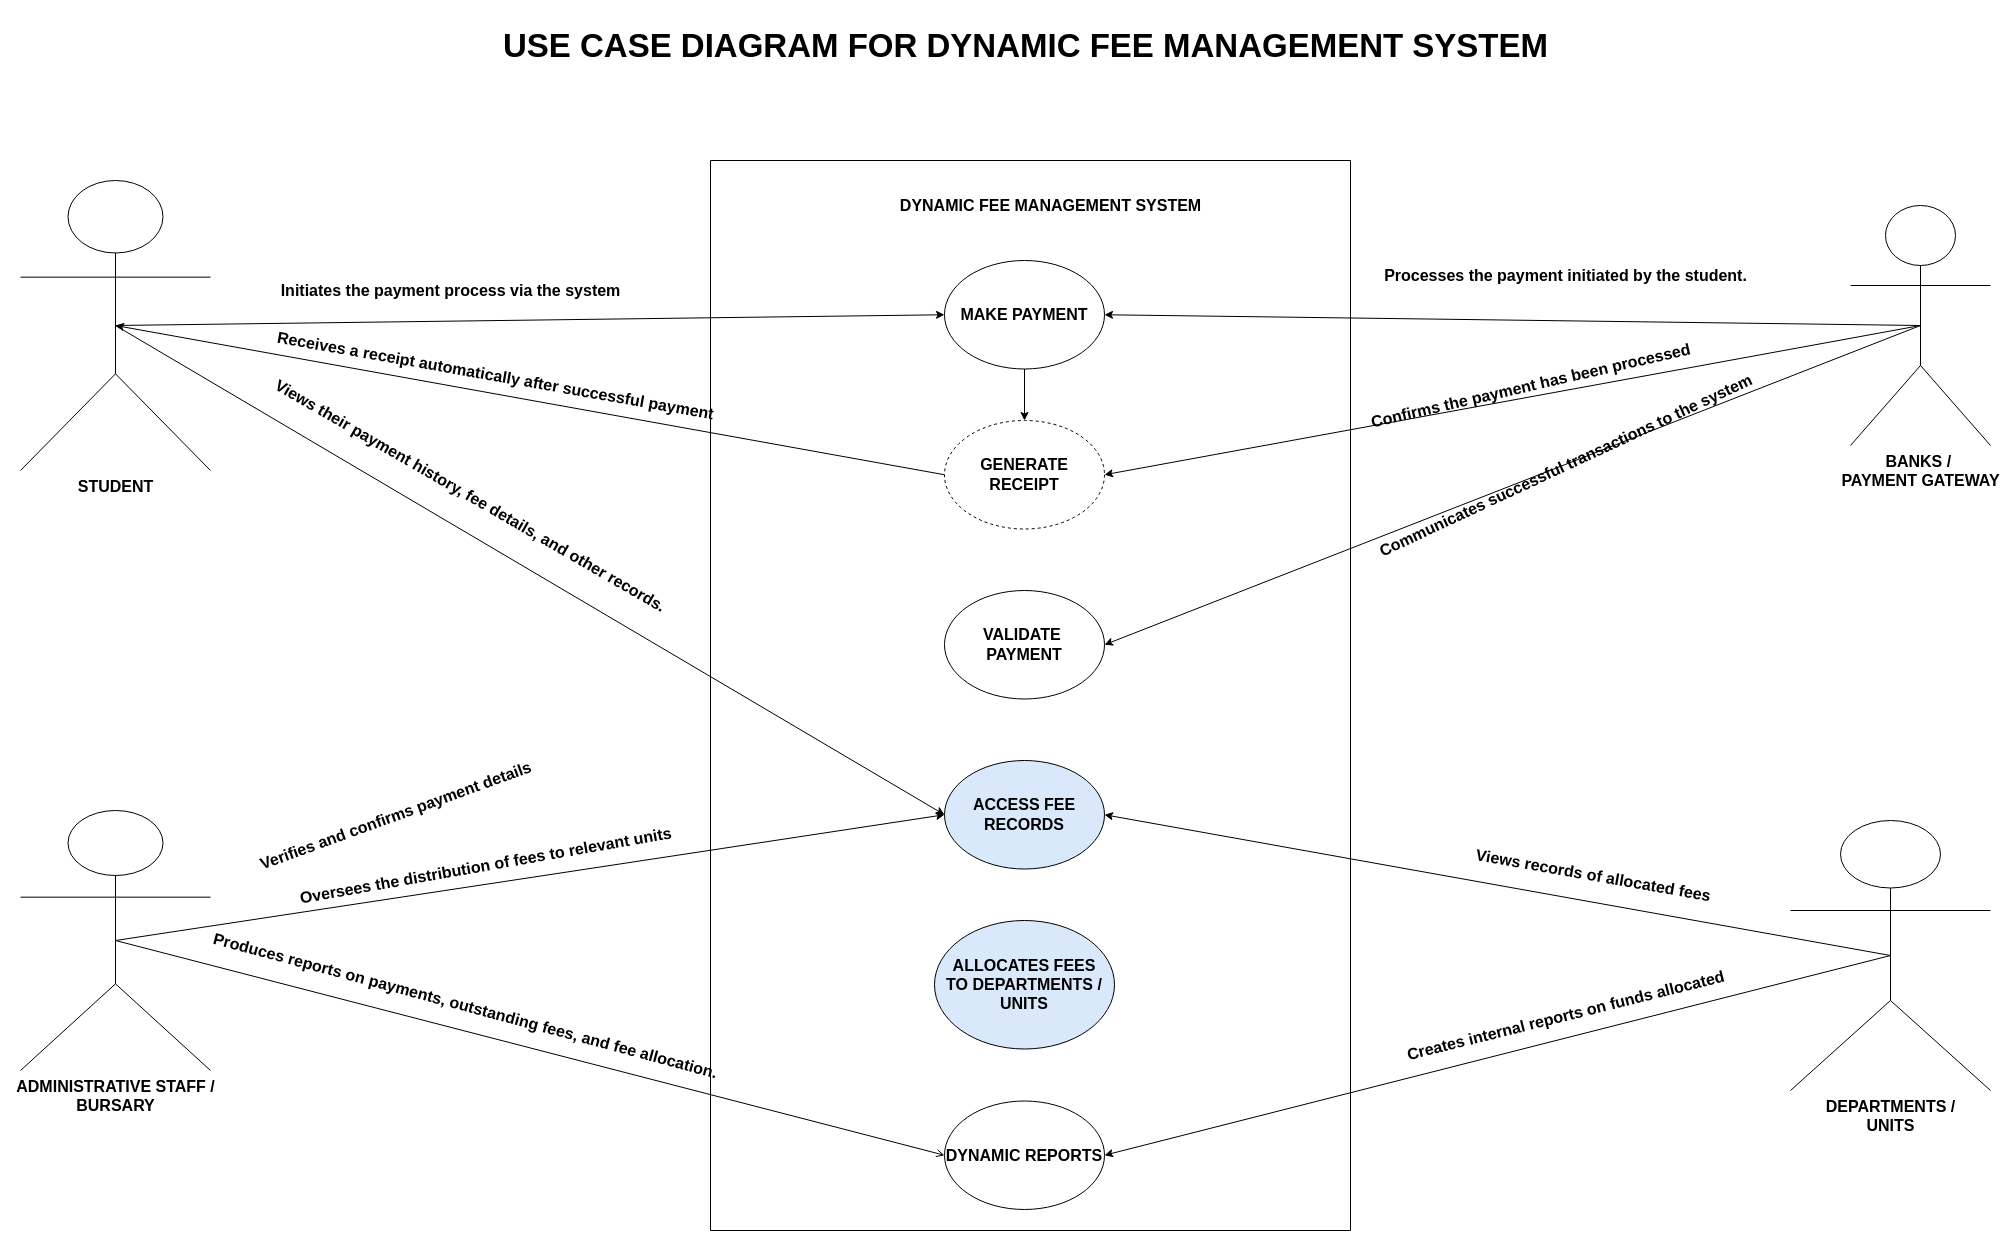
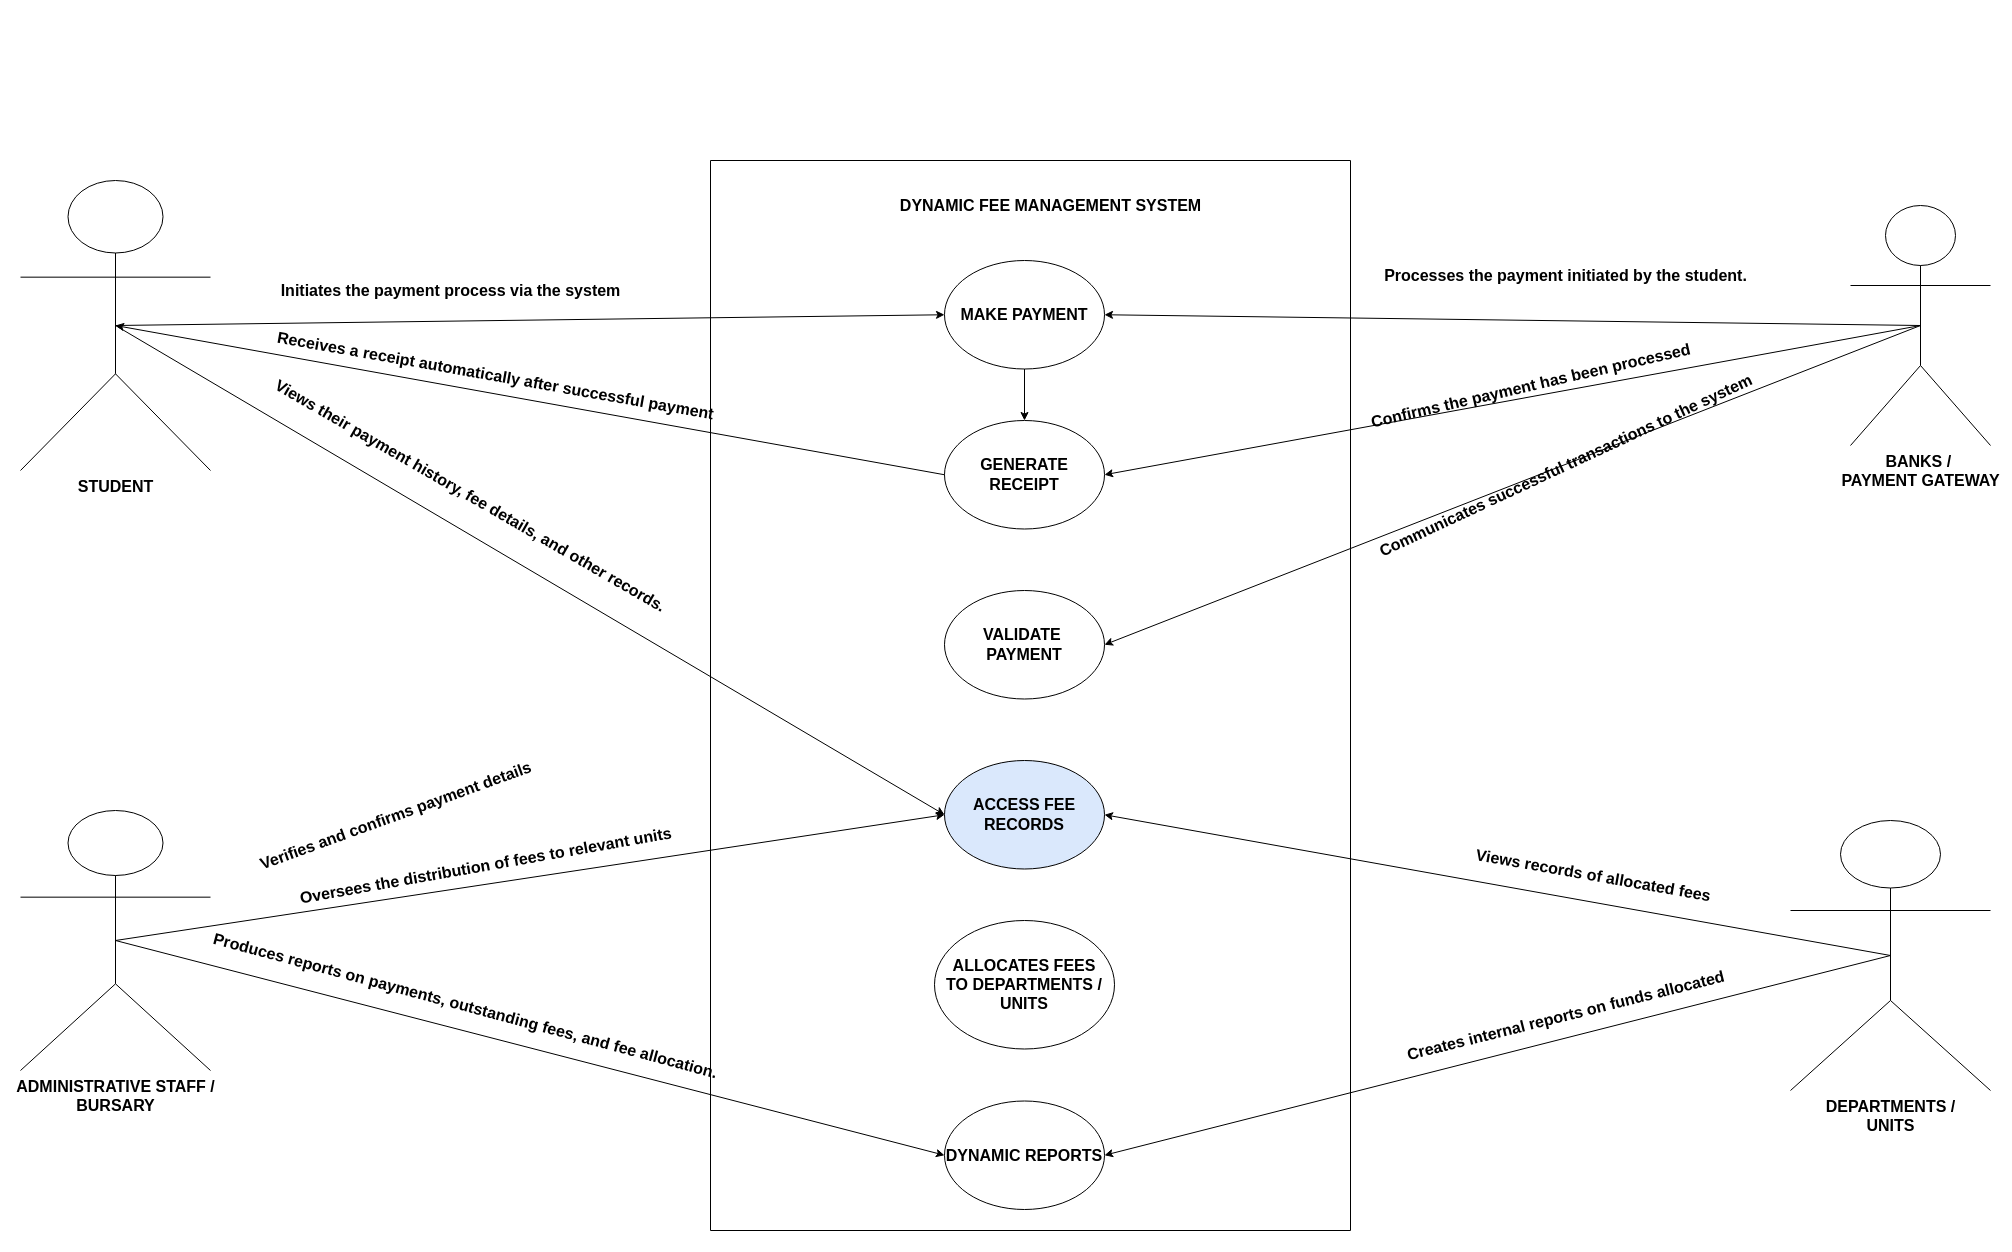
(1026, 46) -> none
(1025, 475) -> (1025, 475)
(1025, 985) -> (1025, 985)
(938, 1154) -> (936, 1153)
